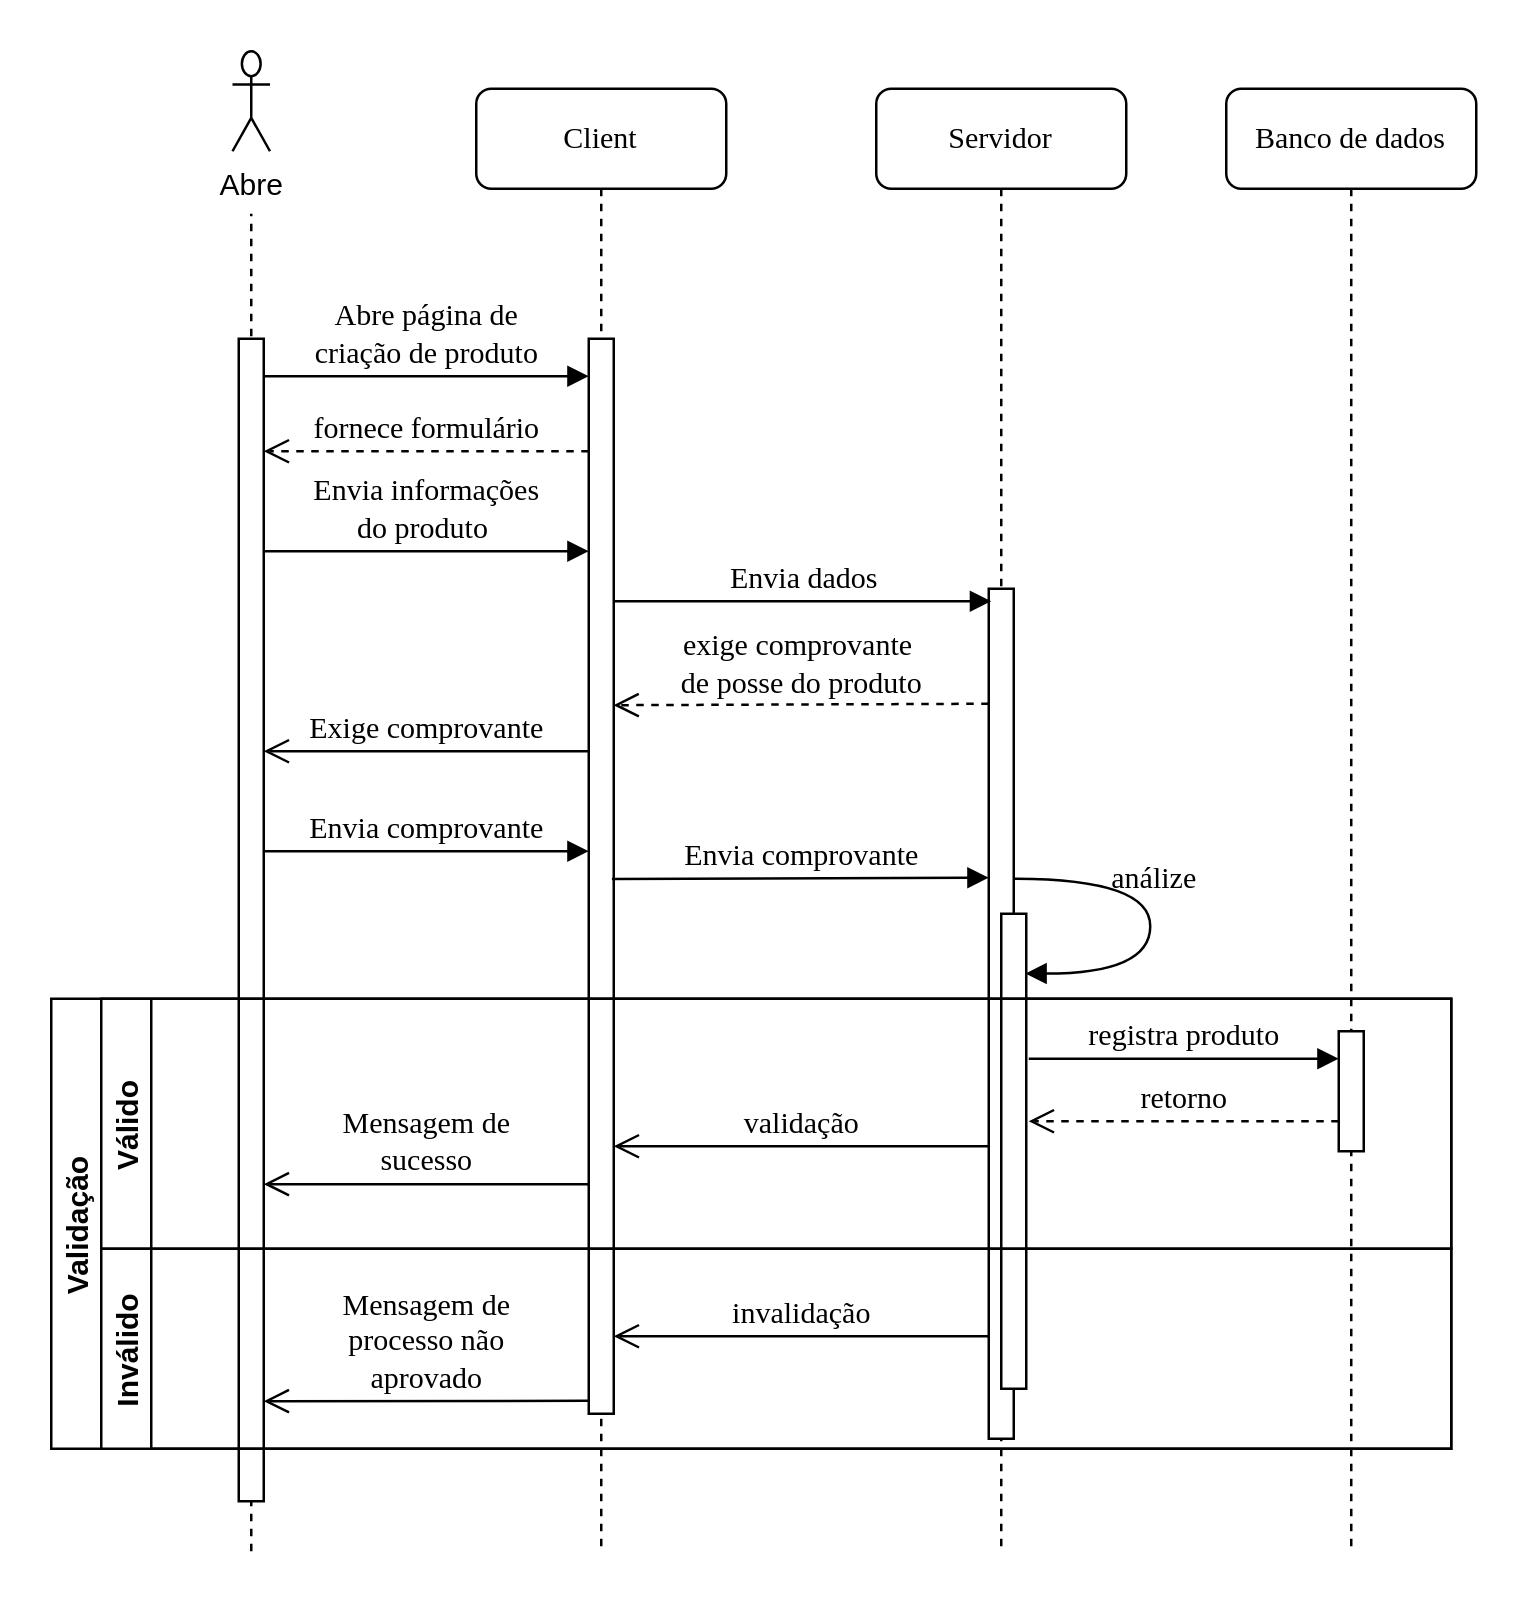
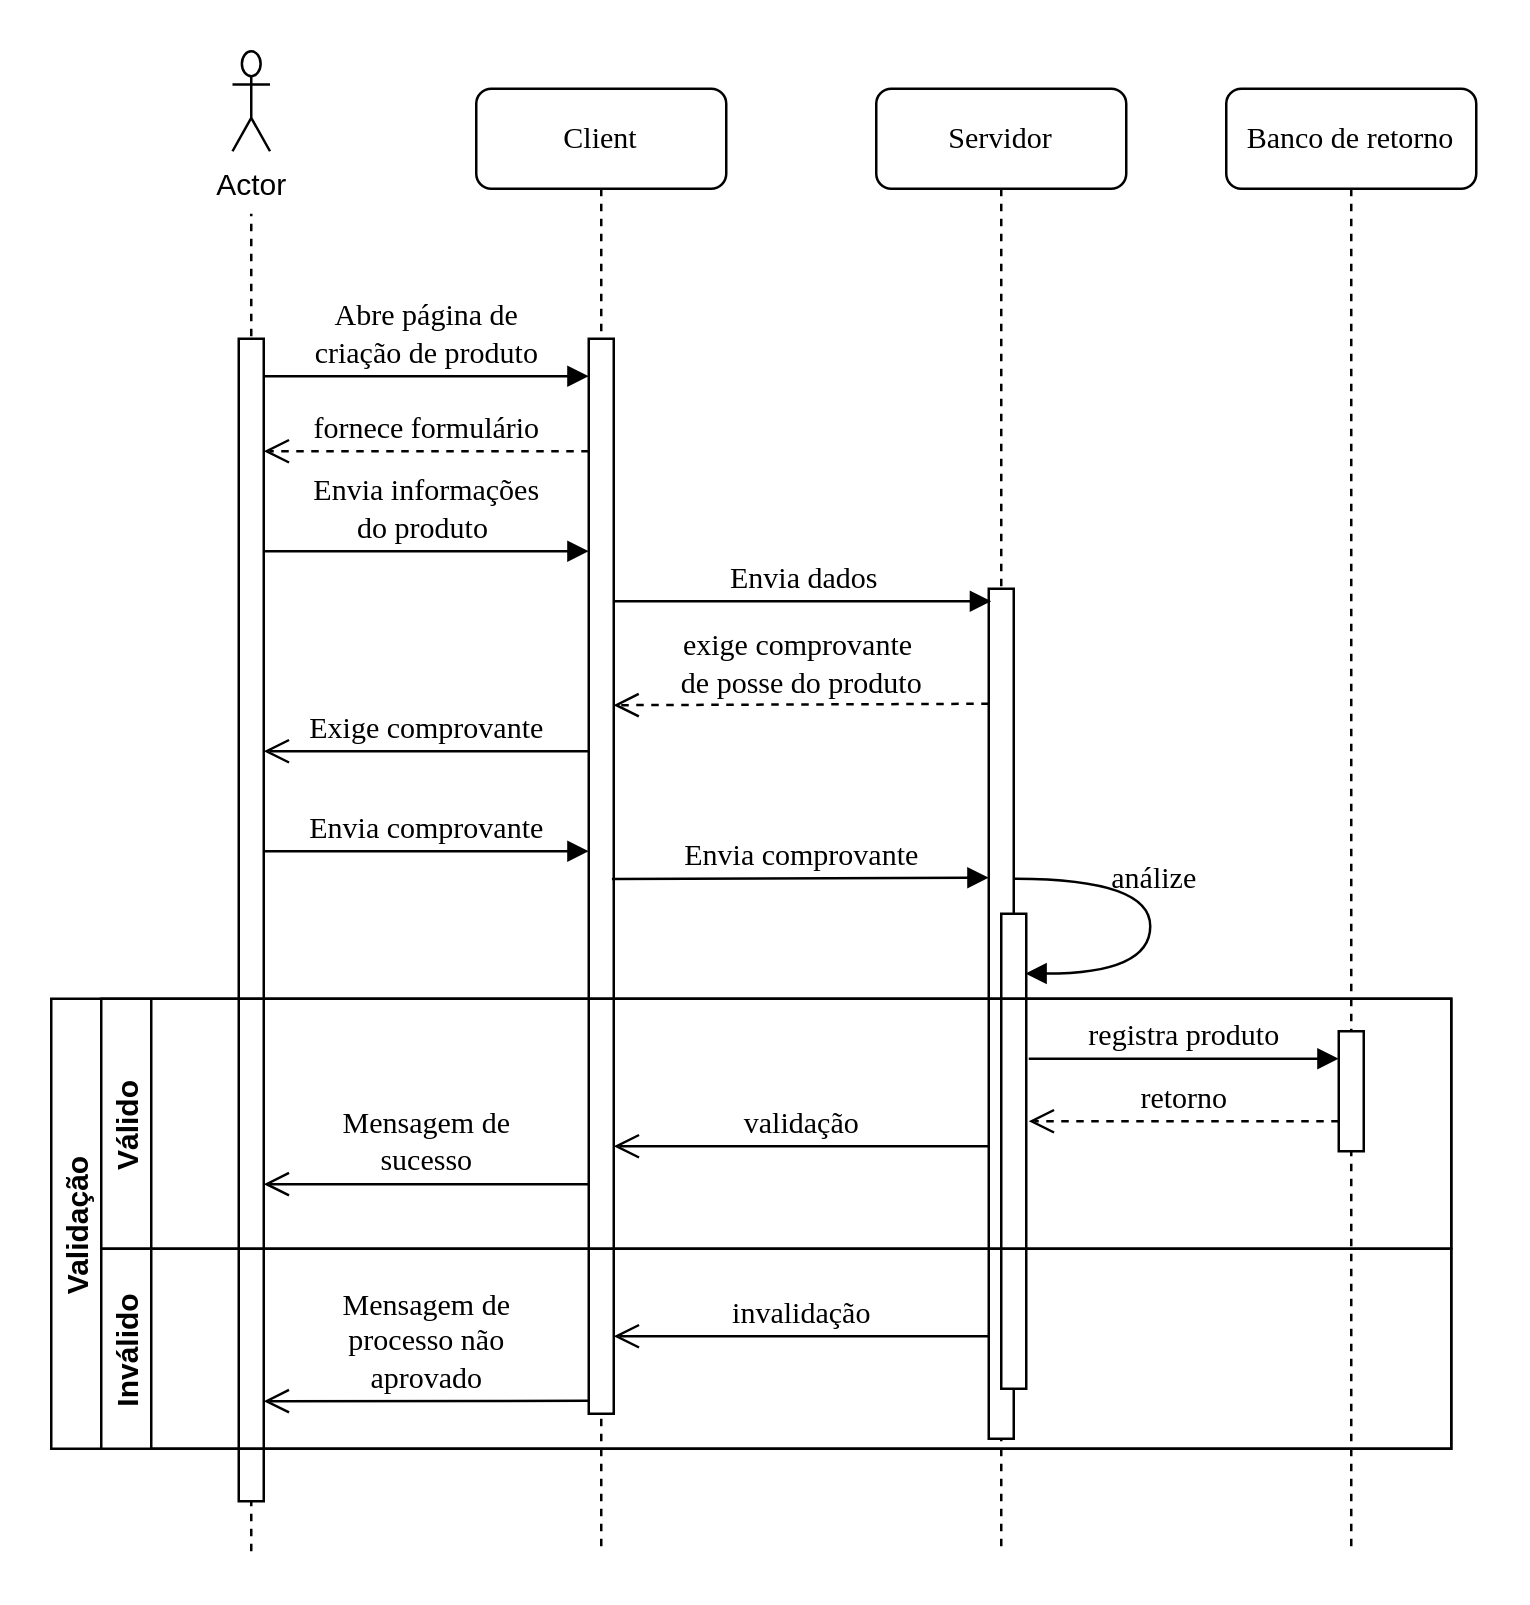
(1351, 139) -> (1351, 139)
(253, 187) -> (253, 187)
